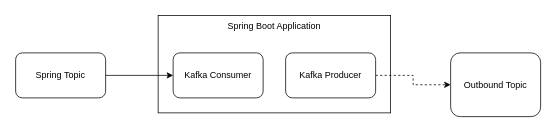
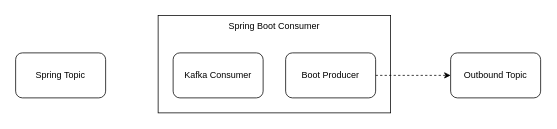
(274, 27) -> (274, 27)
(137, 75) -> none
(330, 75) -> (330, 75)
(495, 85) -> (495, 75)
